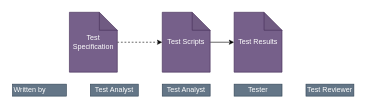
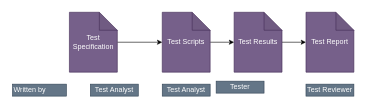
(137, 42) -> (137, 42)
none -> (300, 42)
none -> (330, 42)
(258, 90) -> (240, 87)
